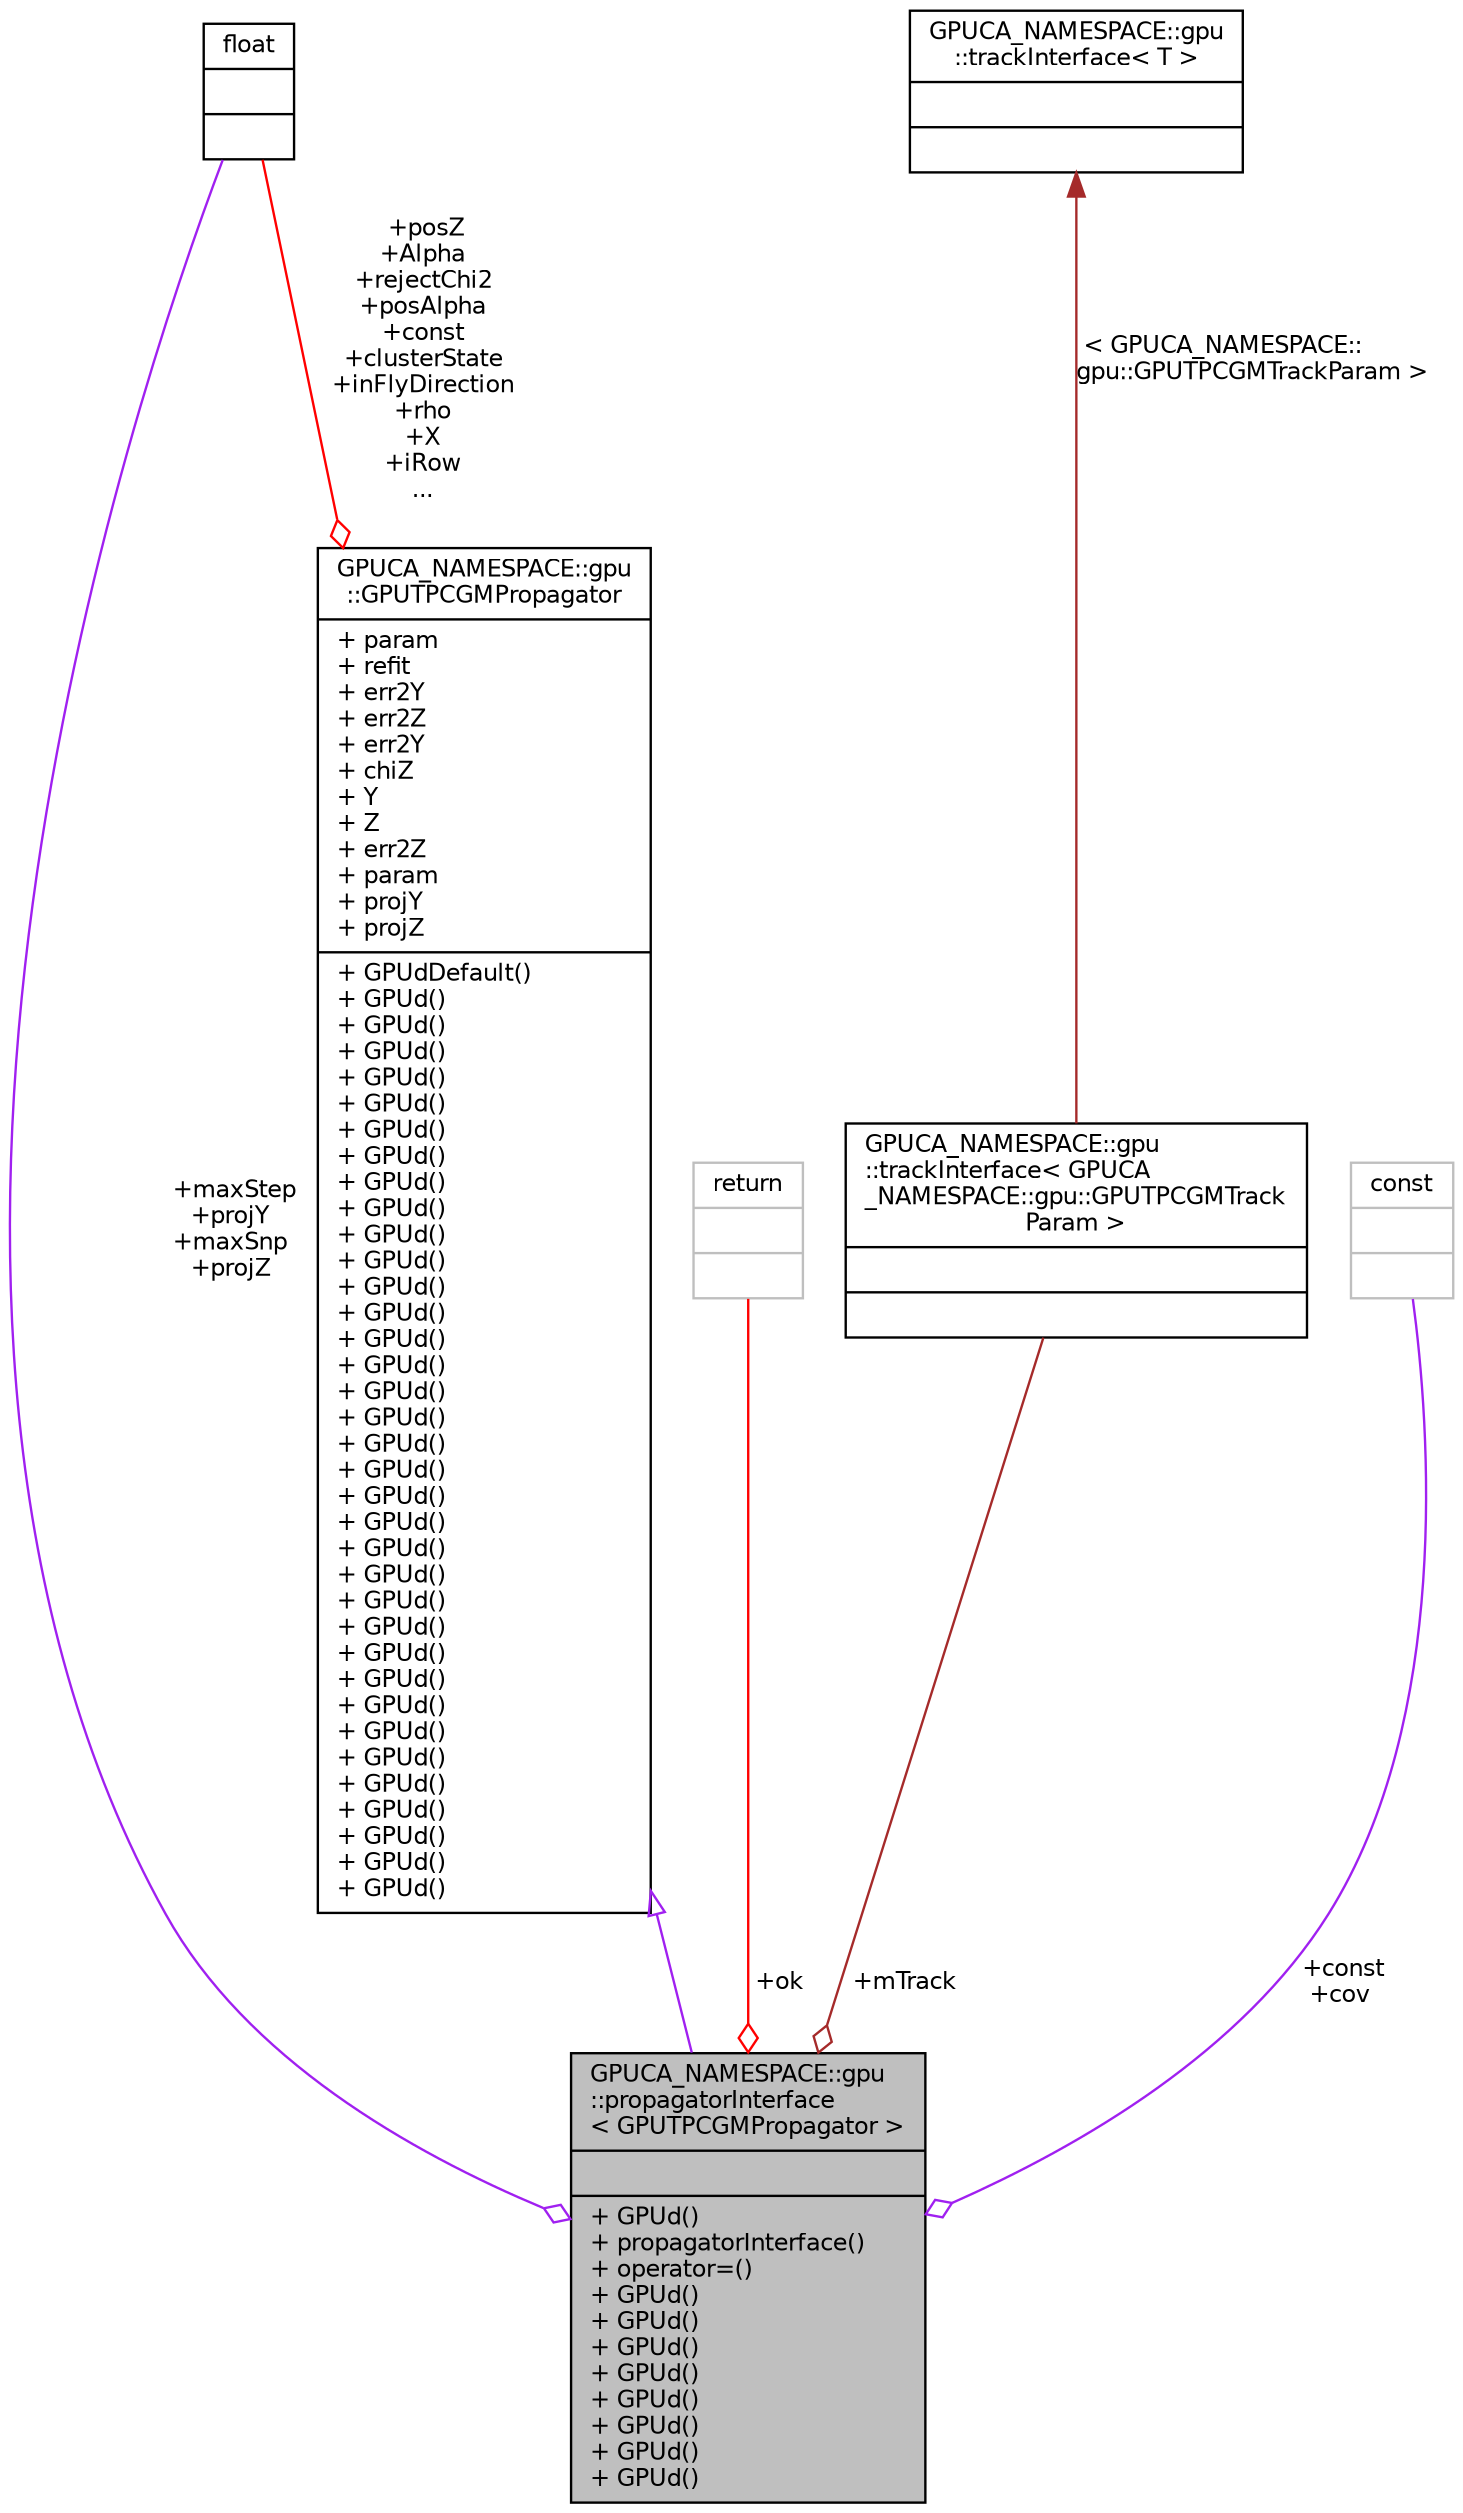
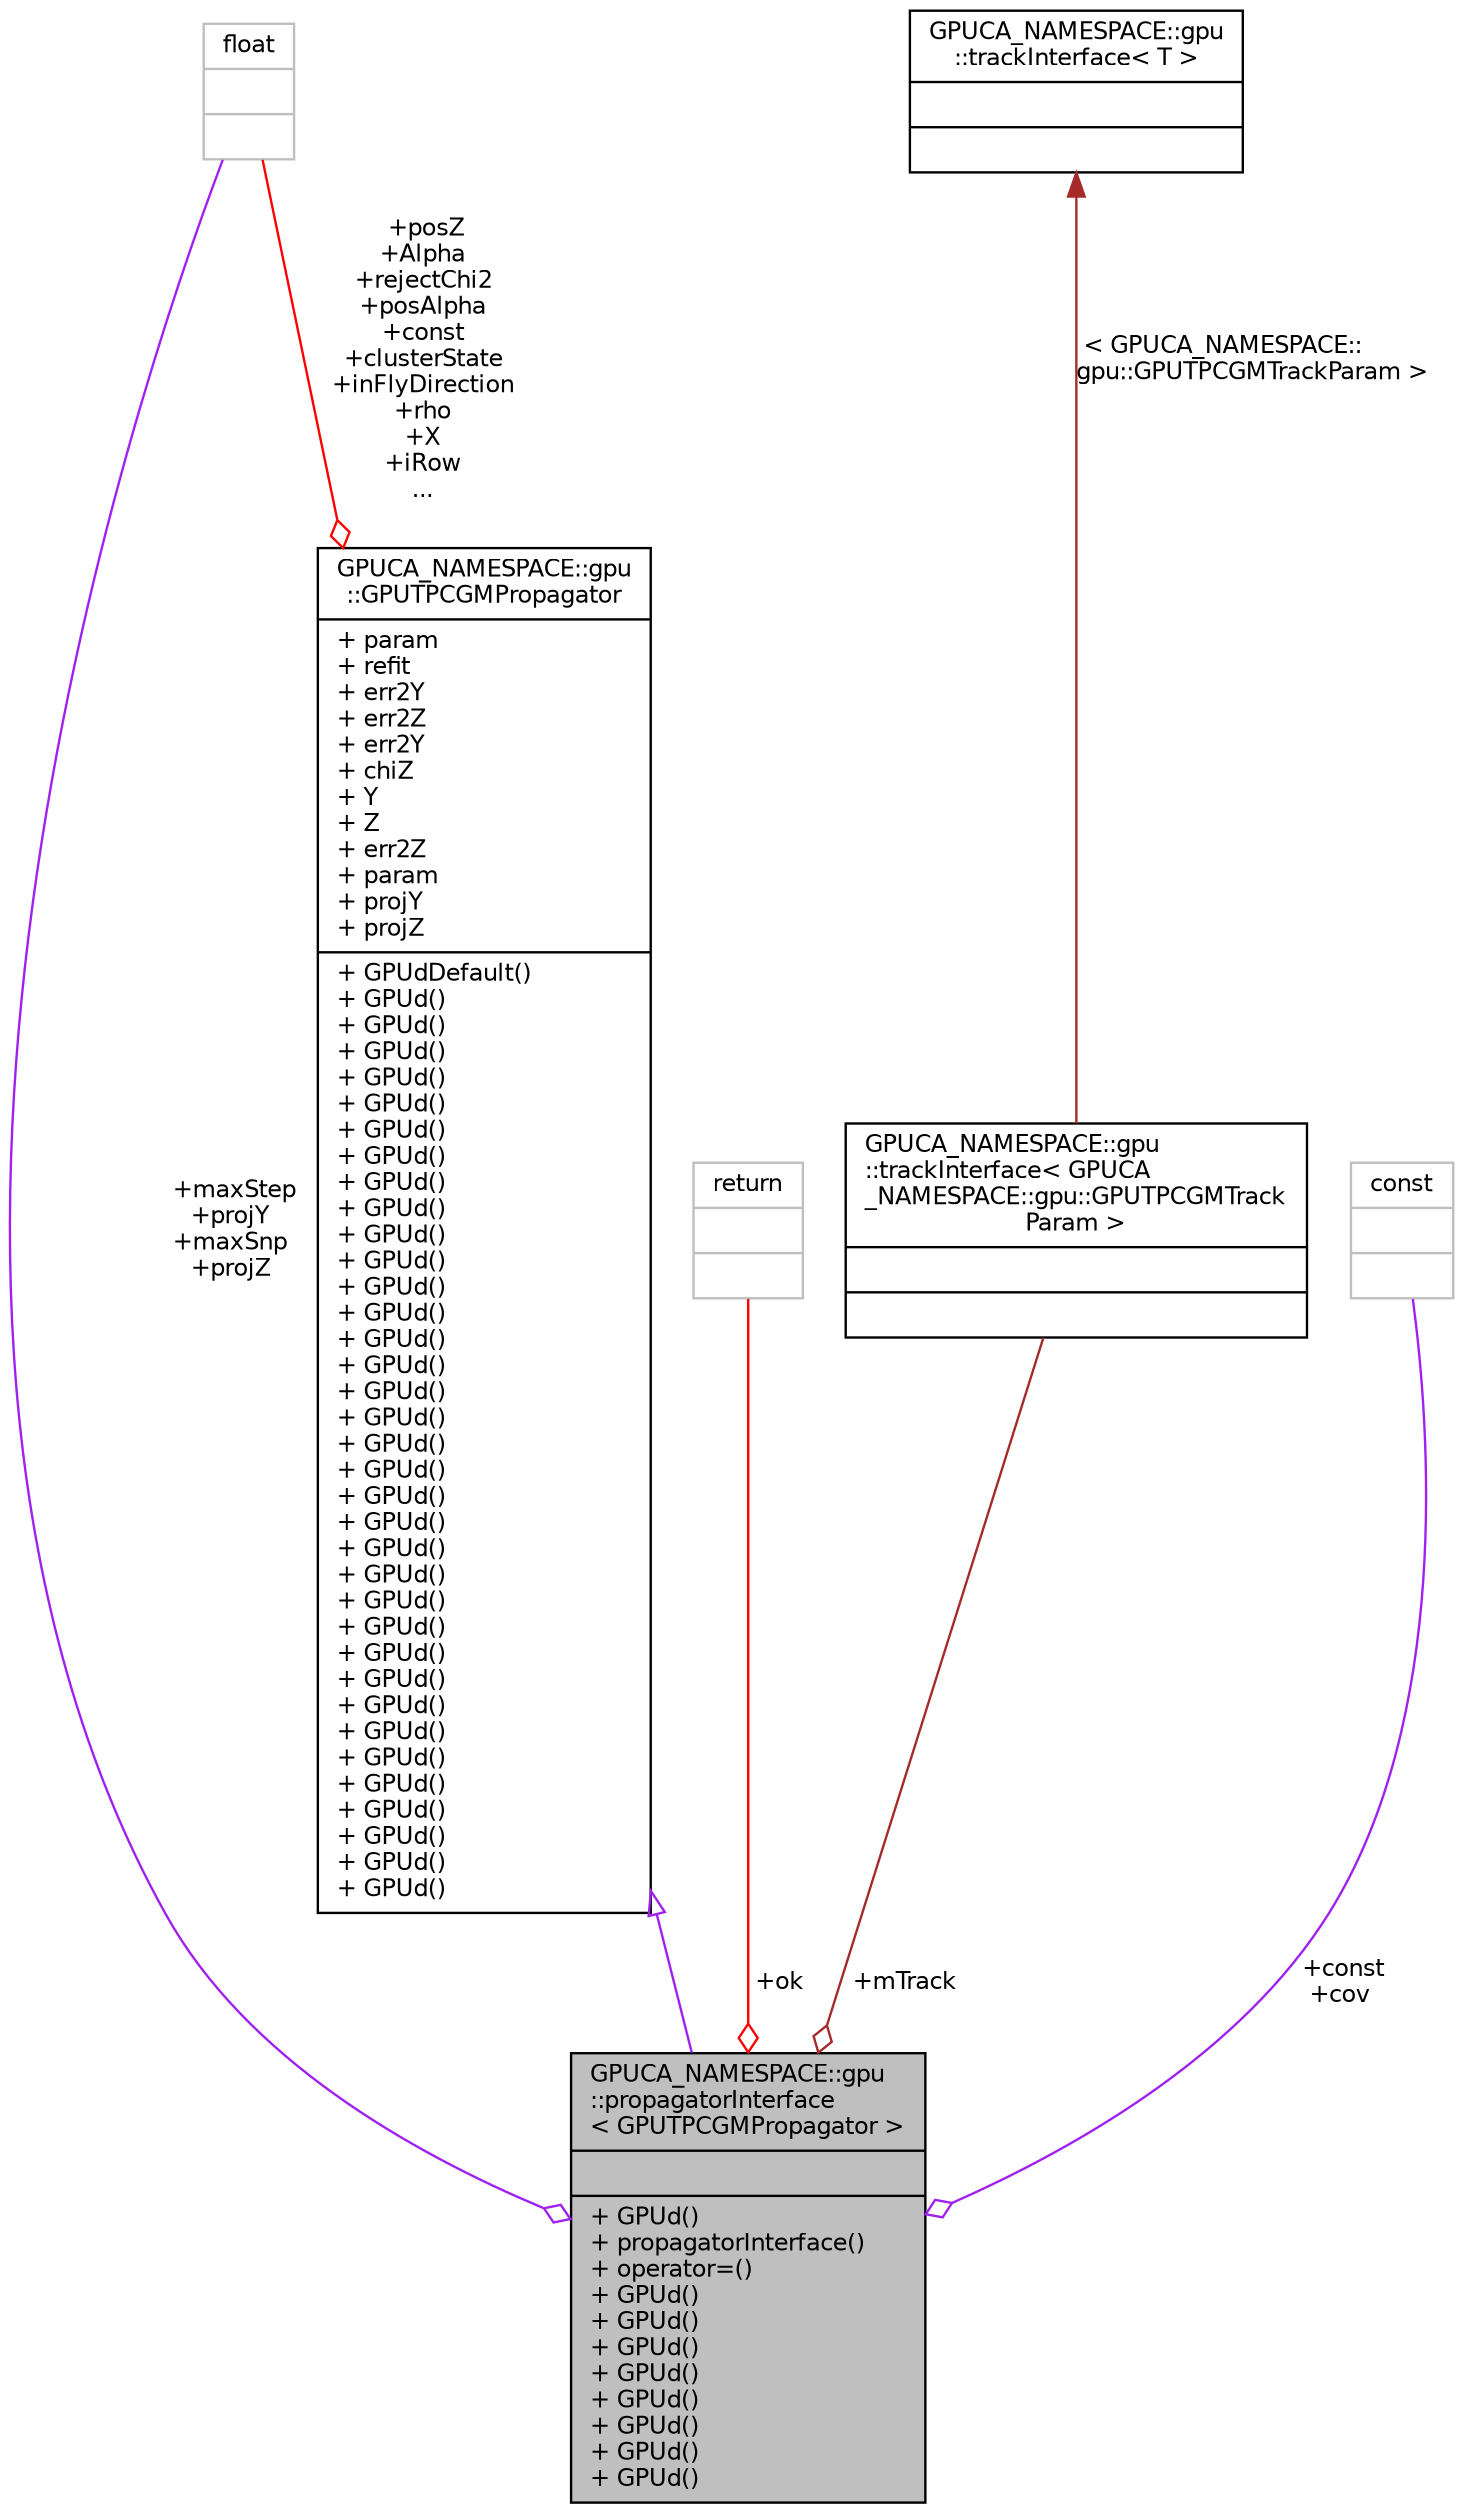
(249, 92) -> (249, 92)
